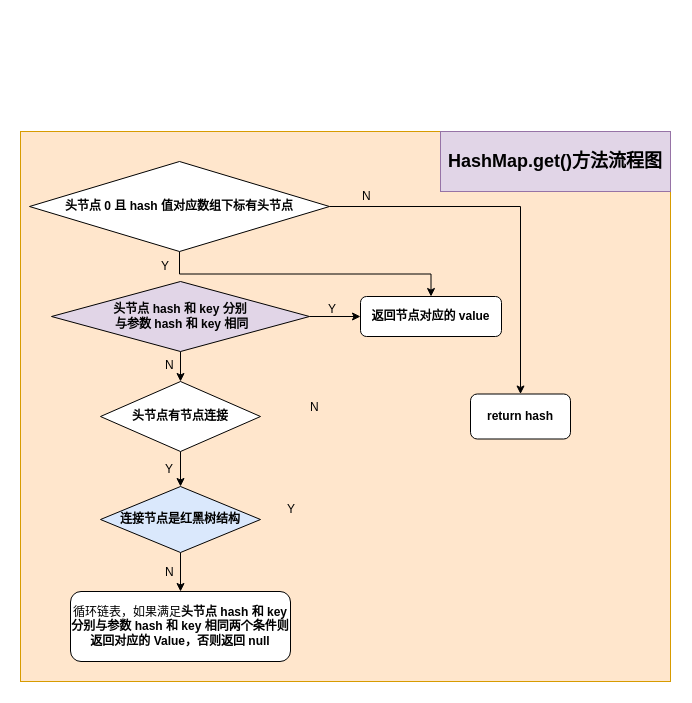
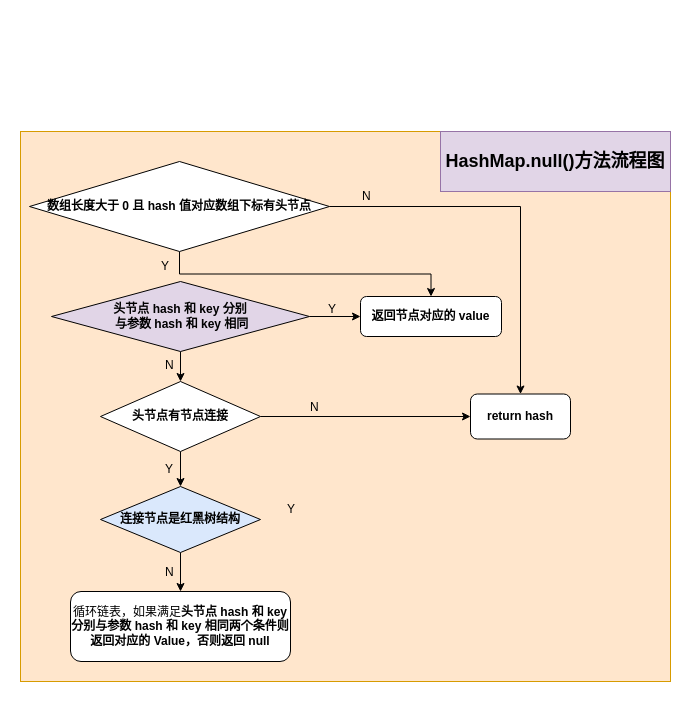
(556, 162) -> (556, 162)
(180, 207) -> (180, 207)
none -> (362, 417)
